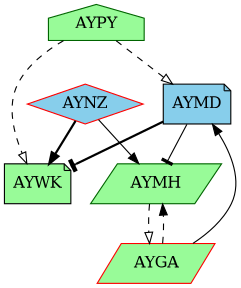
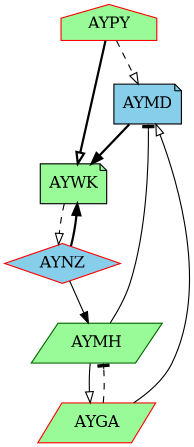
(96, 24) -> (109, 24)
(16, 88) -> (93, 97)
(126, 140) -> (114, 140)
(178, 142) -> (142, 229)
(235, 195) -> (189, 276)
(149, 218) -> (89, 378)
none -> (61, 219)
(163, 229) -> (104, 386)
